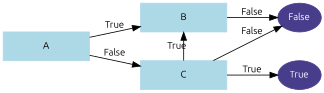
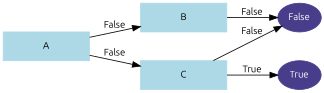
(115, 25) -> (115, 25)
(184, 50) -> none
